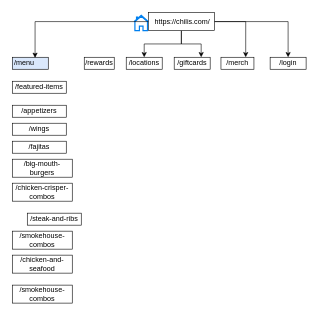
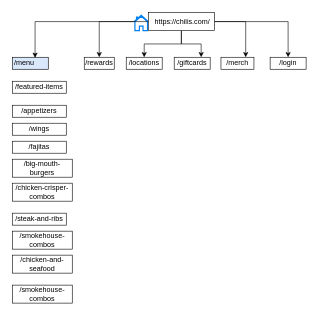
none -> (99, 51)
(54, 219) -> (39, 219)
